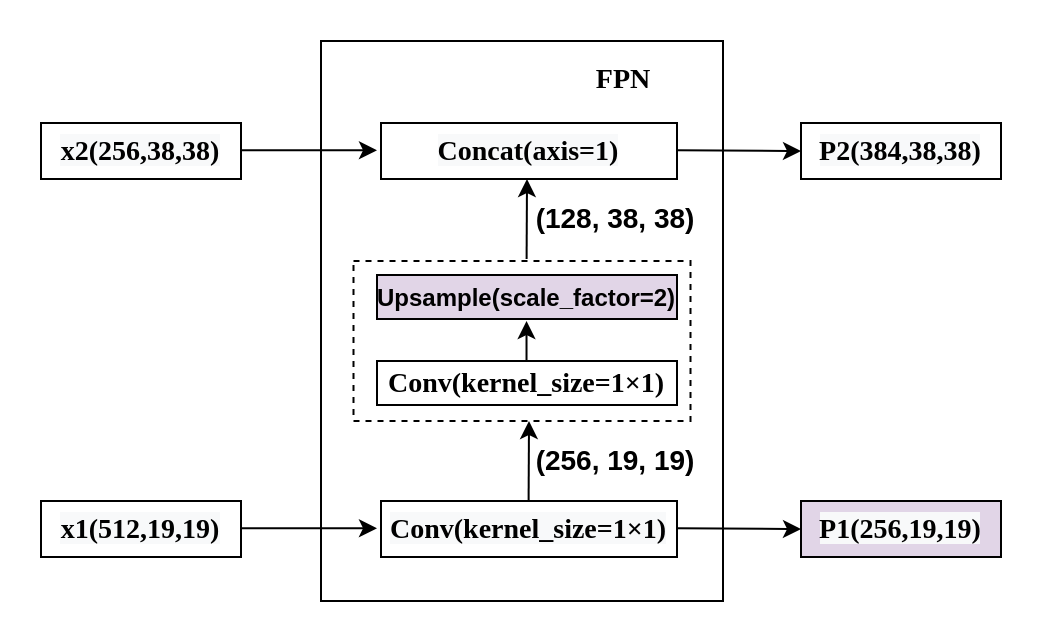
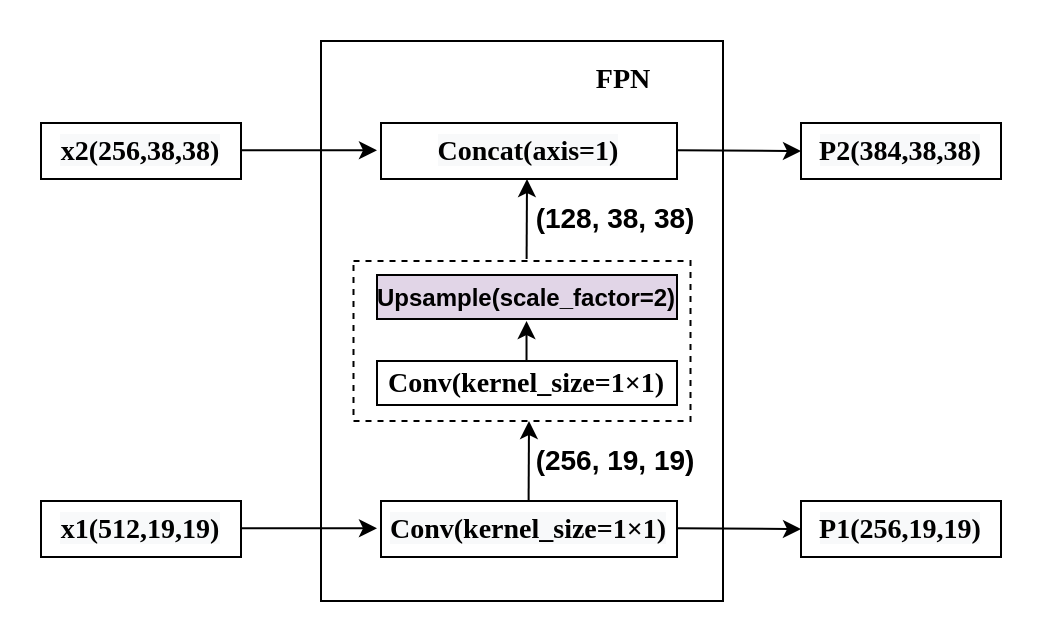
(901, 529) -> (901, 529)
